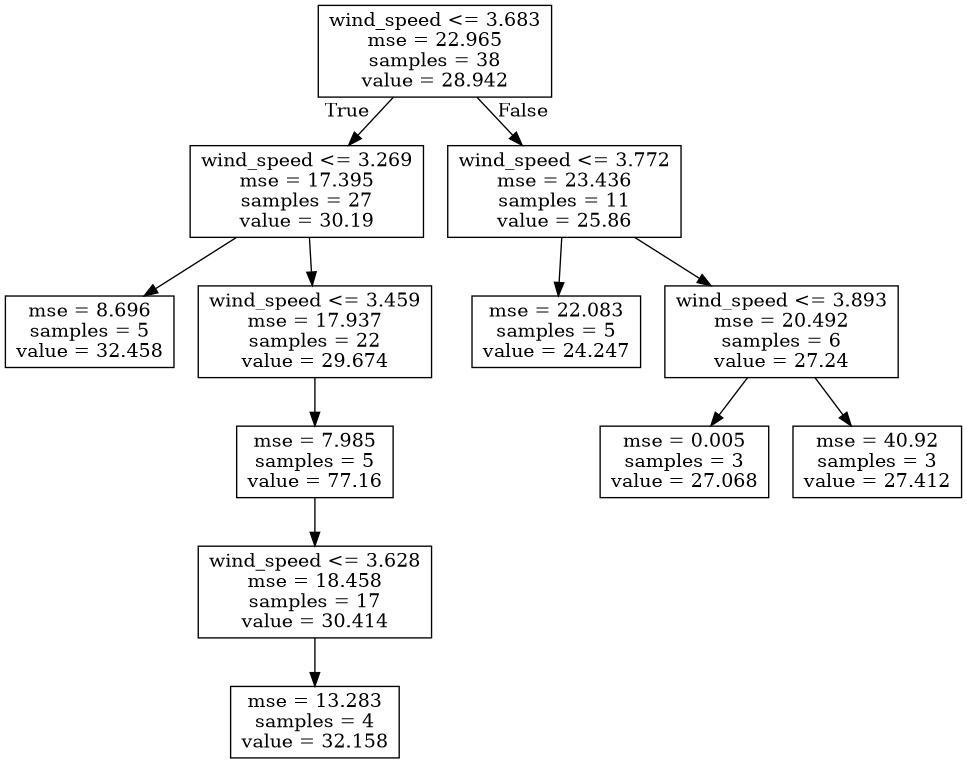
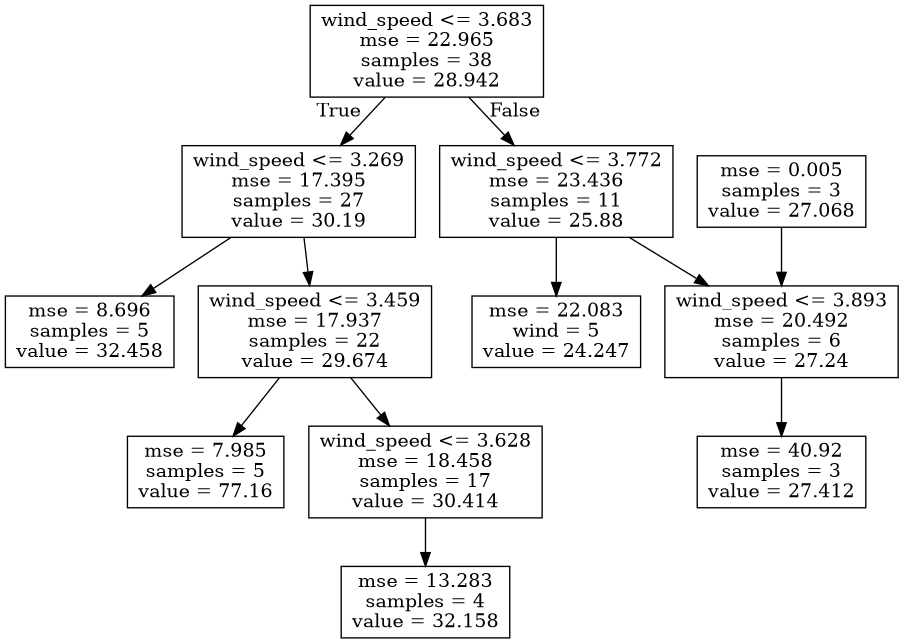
(564, 192) -> (556, 192)
(556, 332) -> (556, 332)
(733, 396) -> (782, 250)
(315, 515) -> (366, 396)
